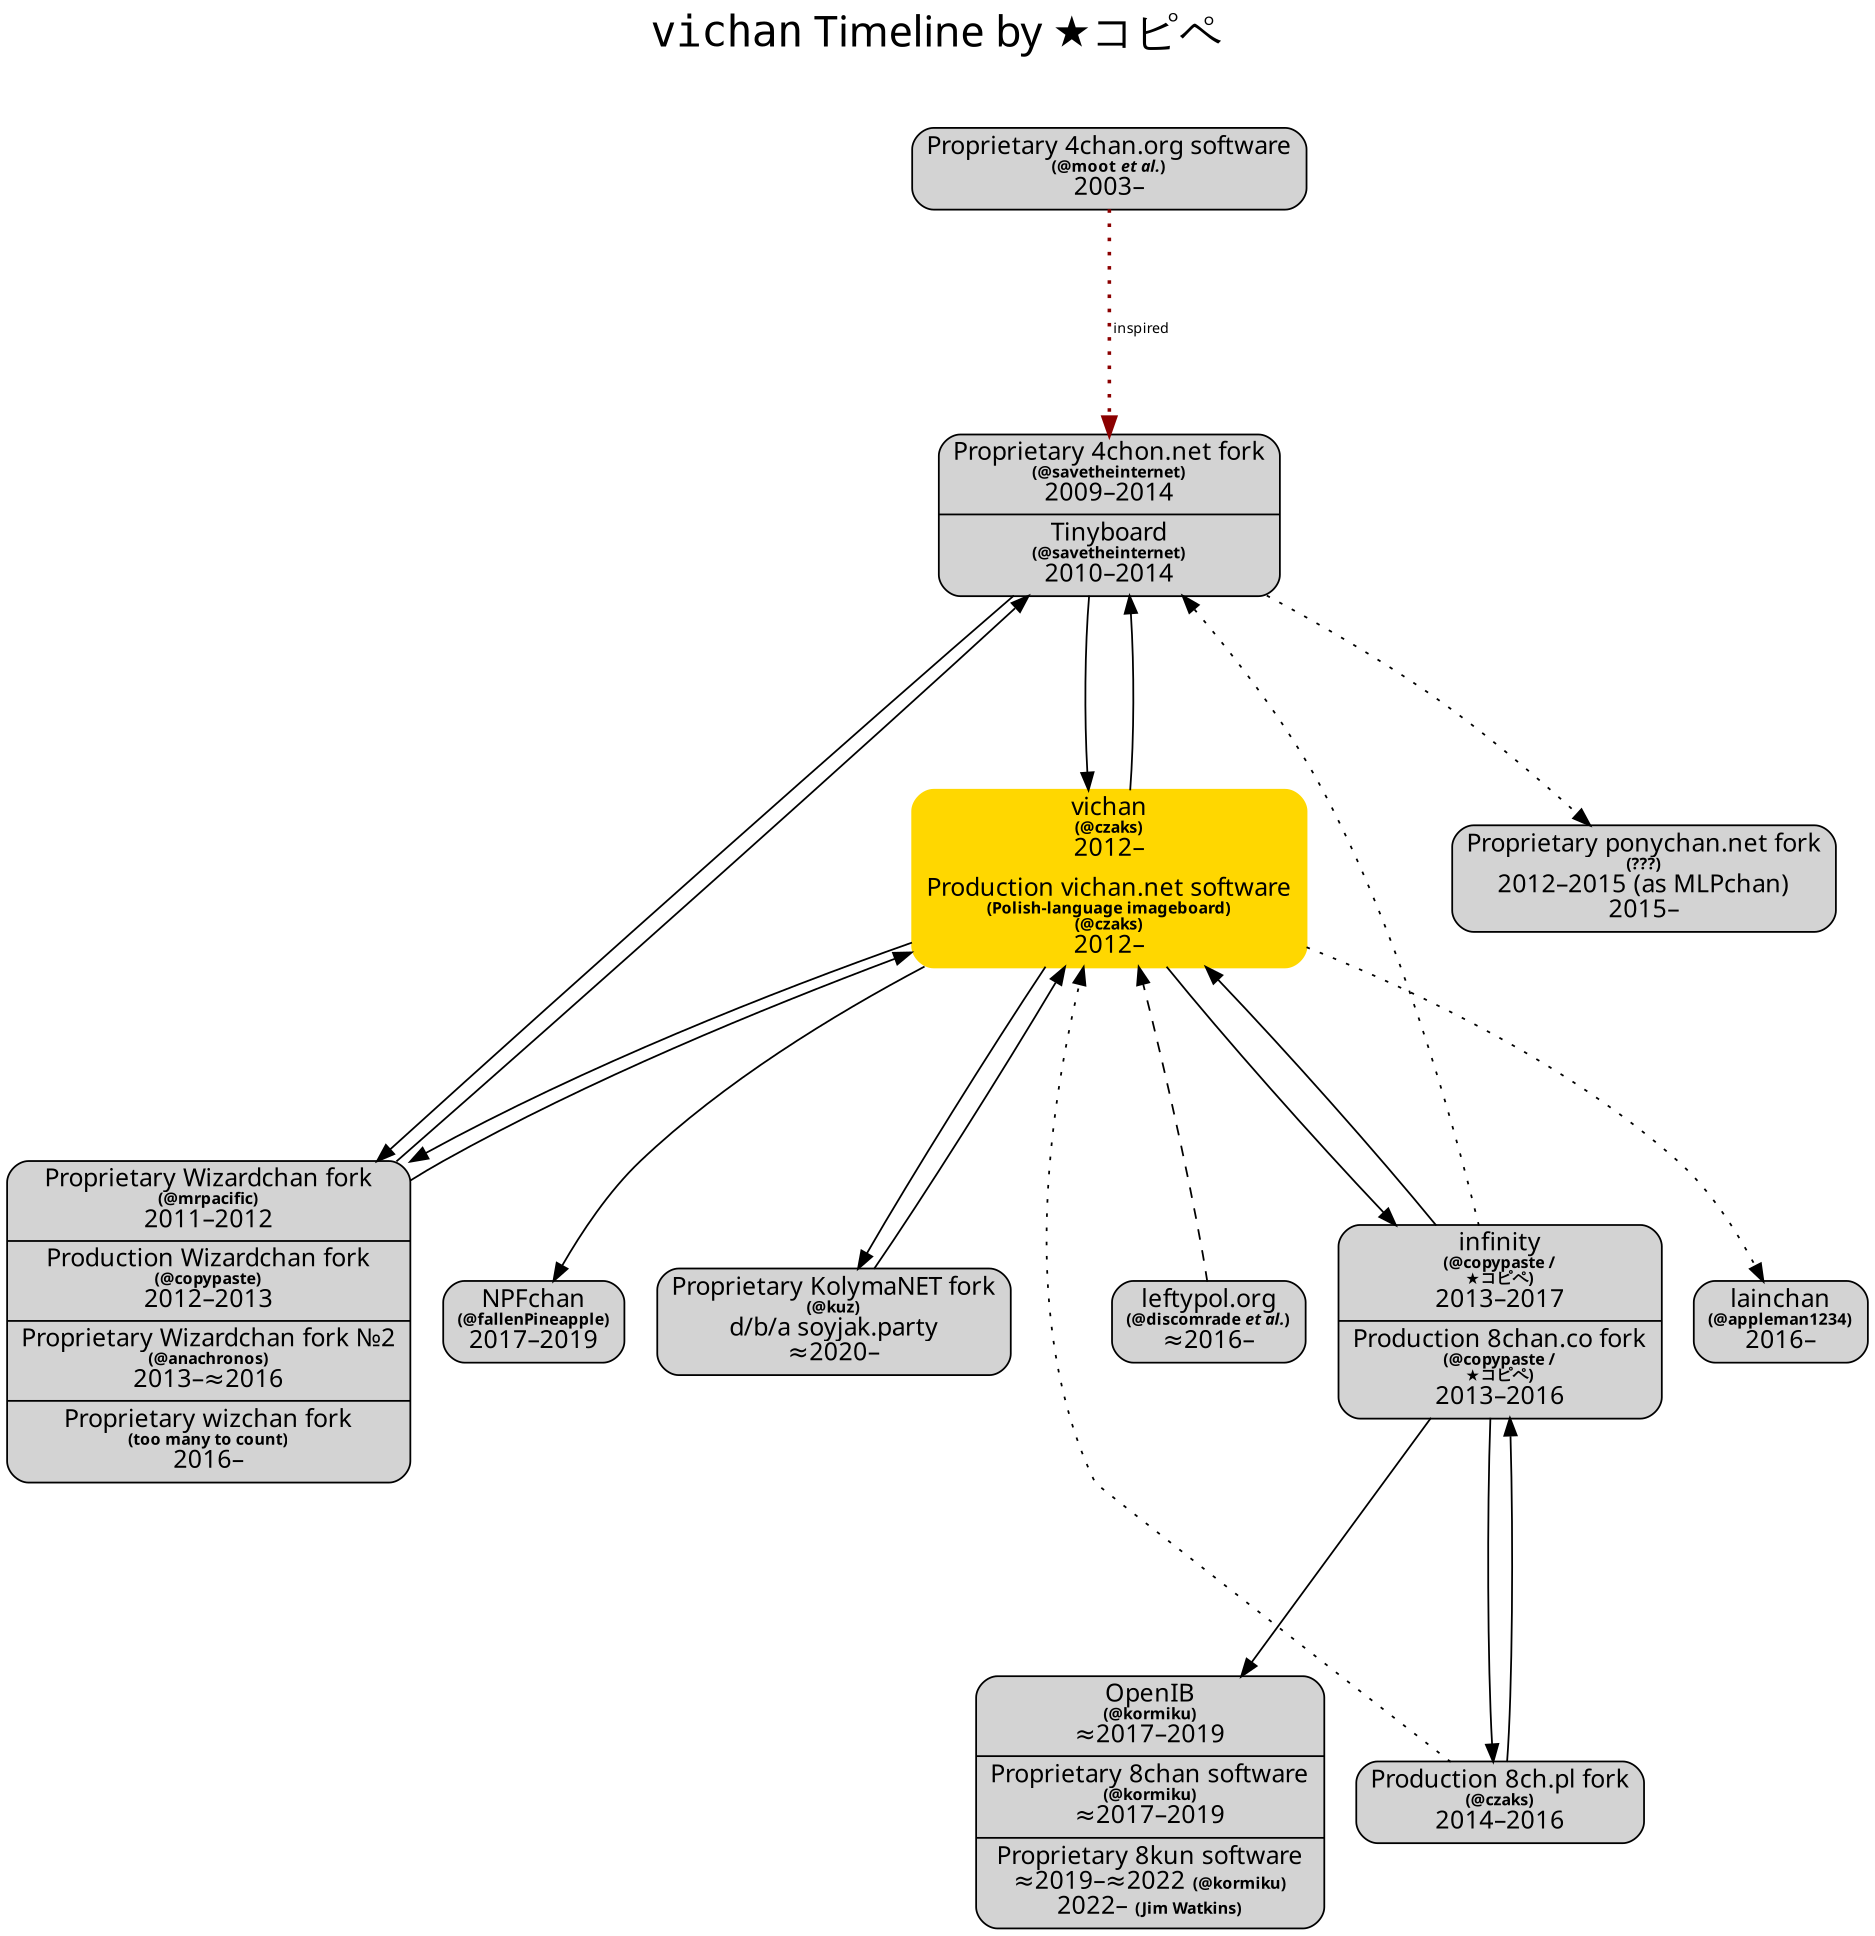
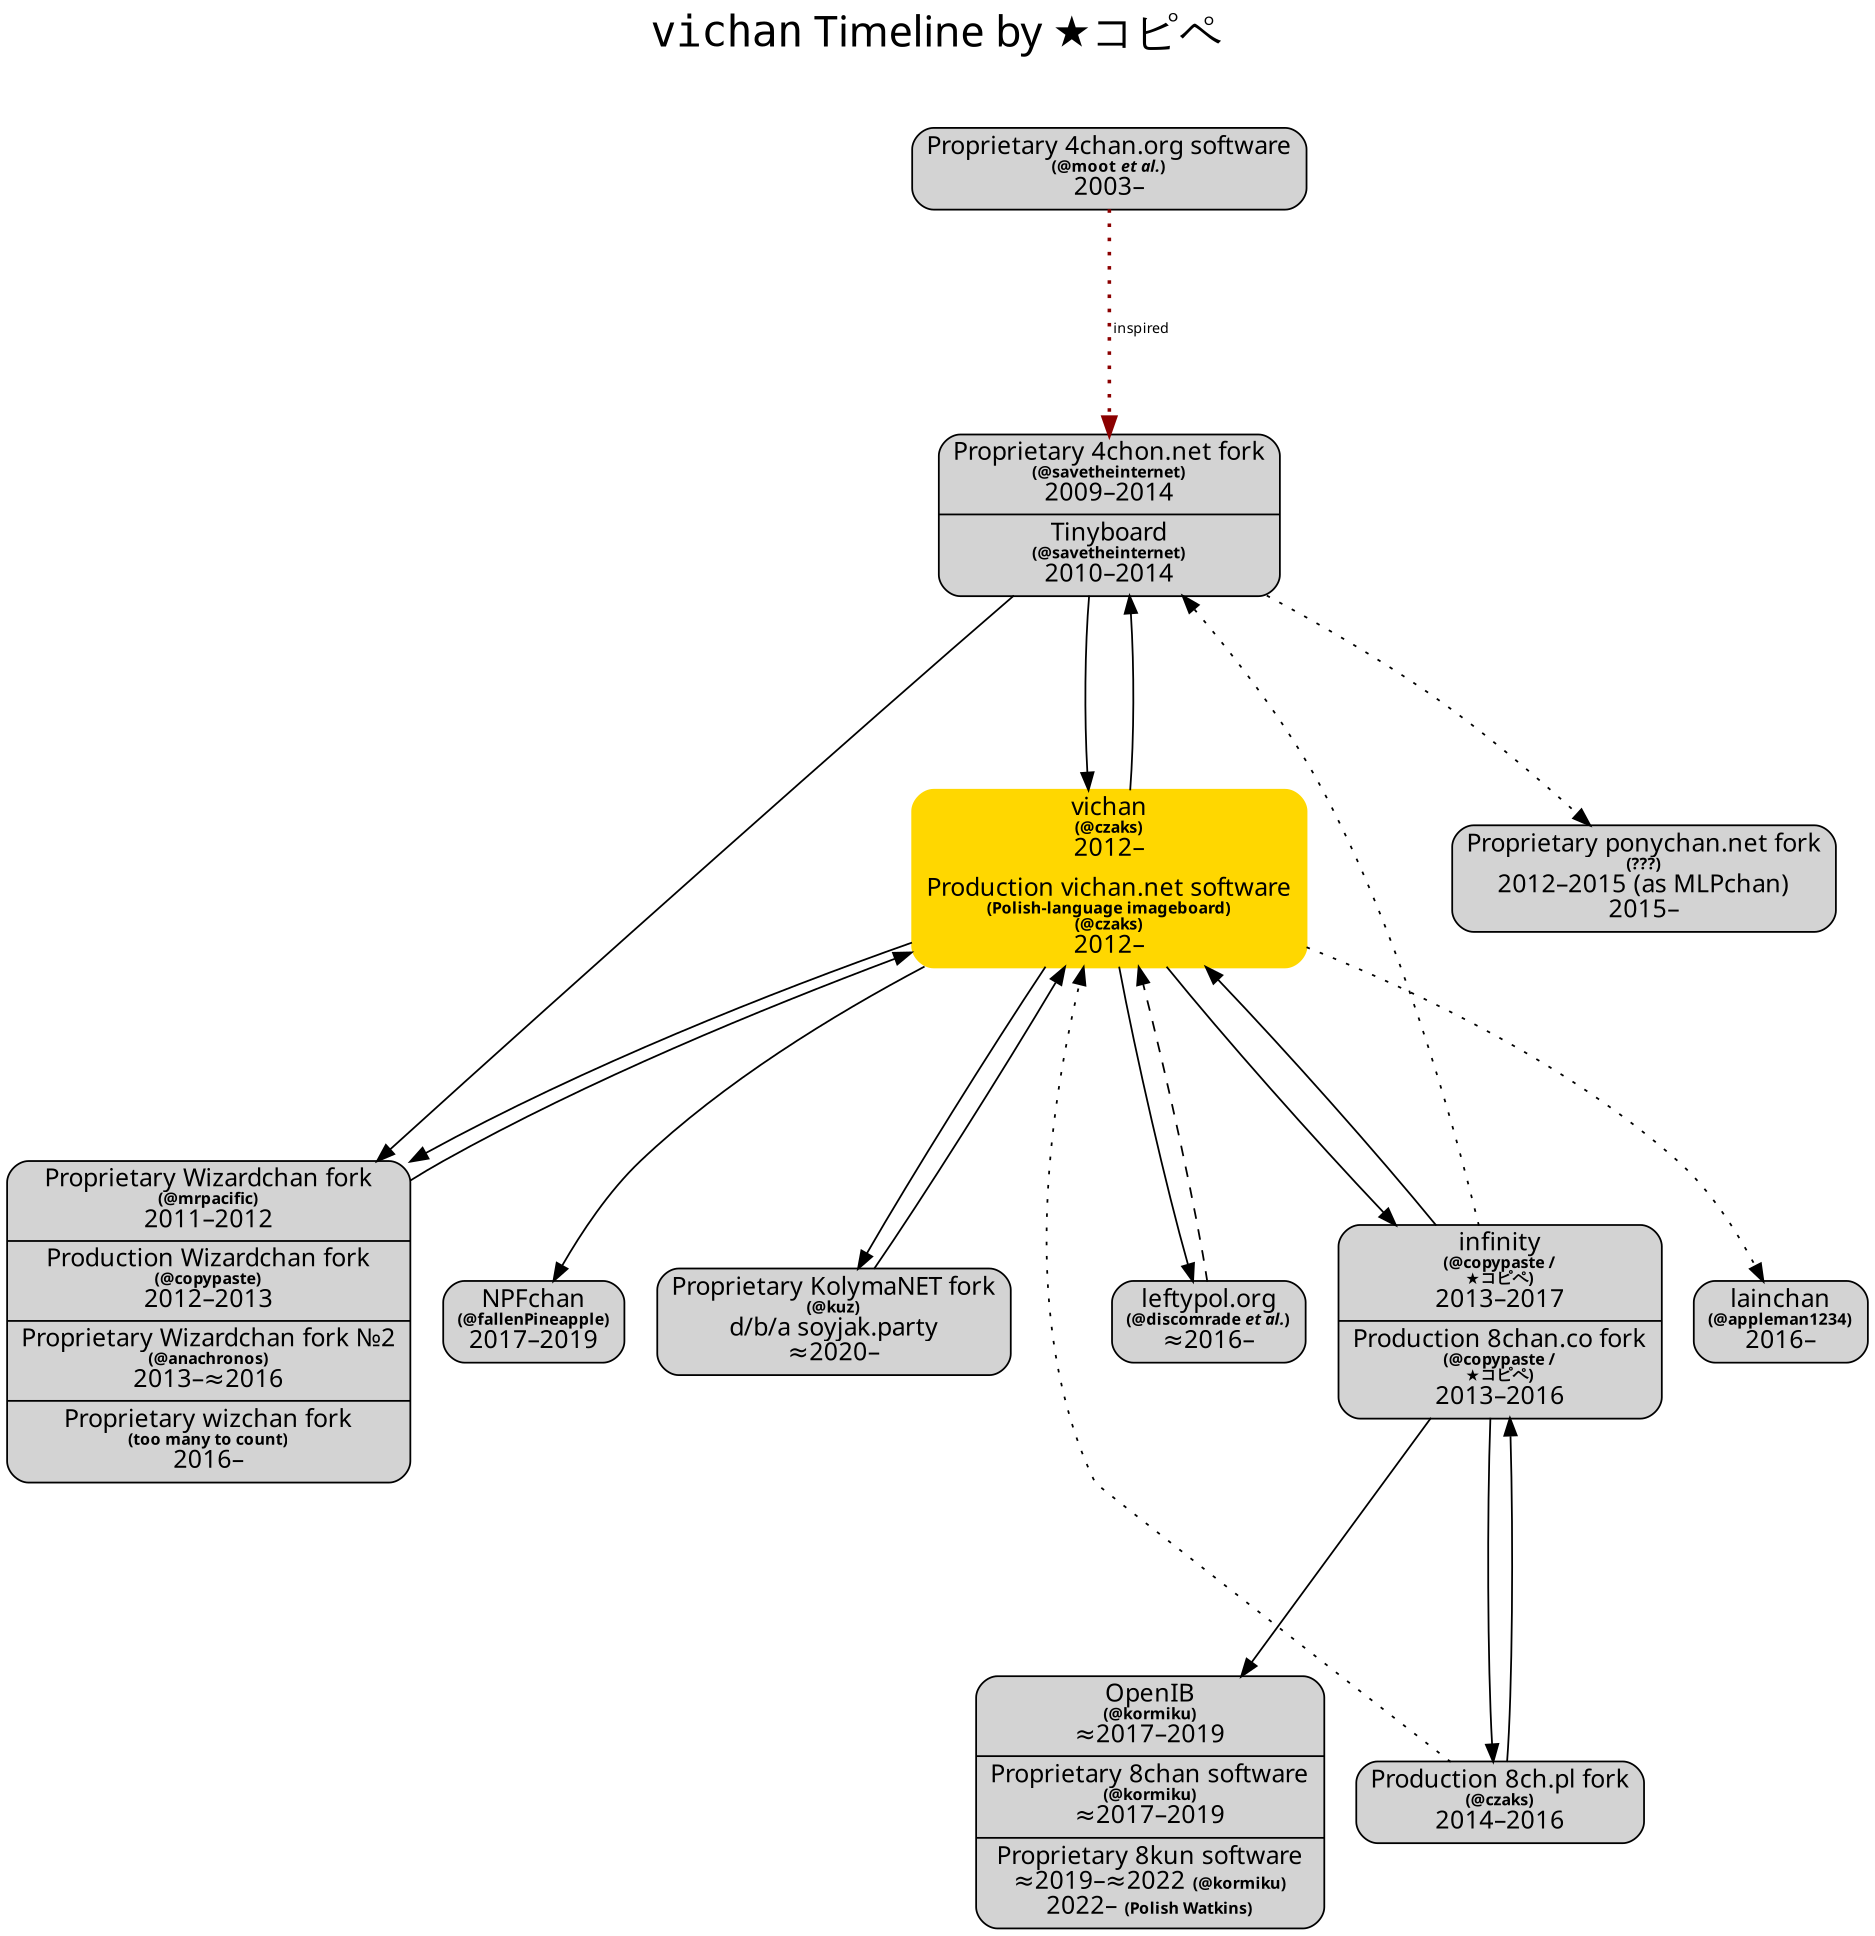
(707, 886) -> none
none -> (1151, 1116)
(1189, 1909) -> (1189, 1909)
